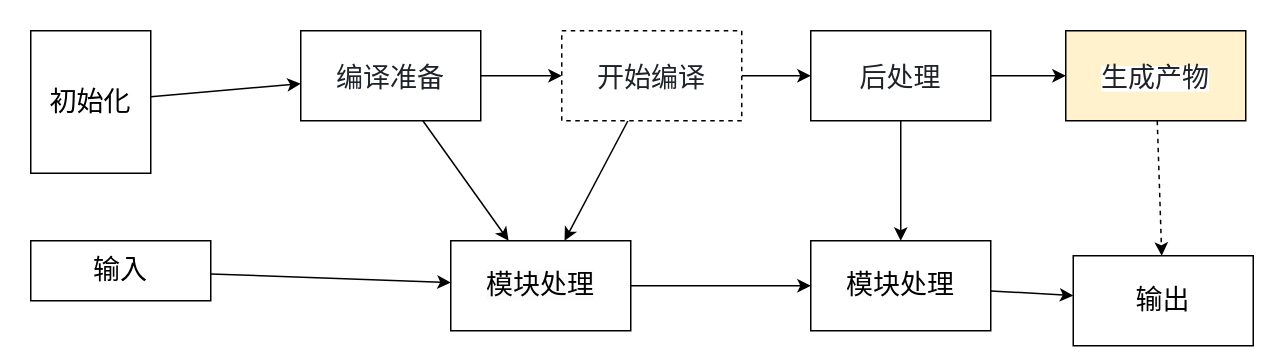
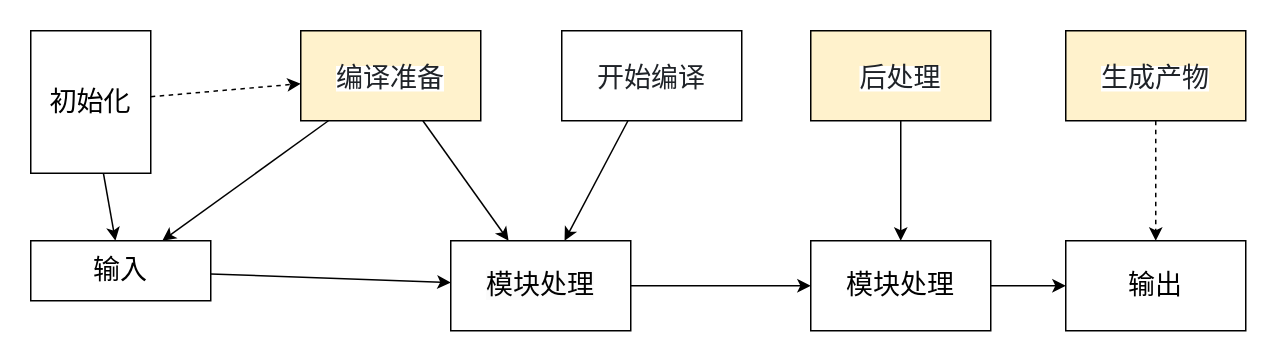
(391, 76) -> (391, 76)
(516, 76) -> (250, 178)
(652, 76) -> (652, 76)
(771, 76) -> none
(901, 76) -> (901, 76)
(1023, 76) -> none
(220, 91) -> (220, 91)
none -> (108, 202)
(1163, 301) -> (1156, 286)
